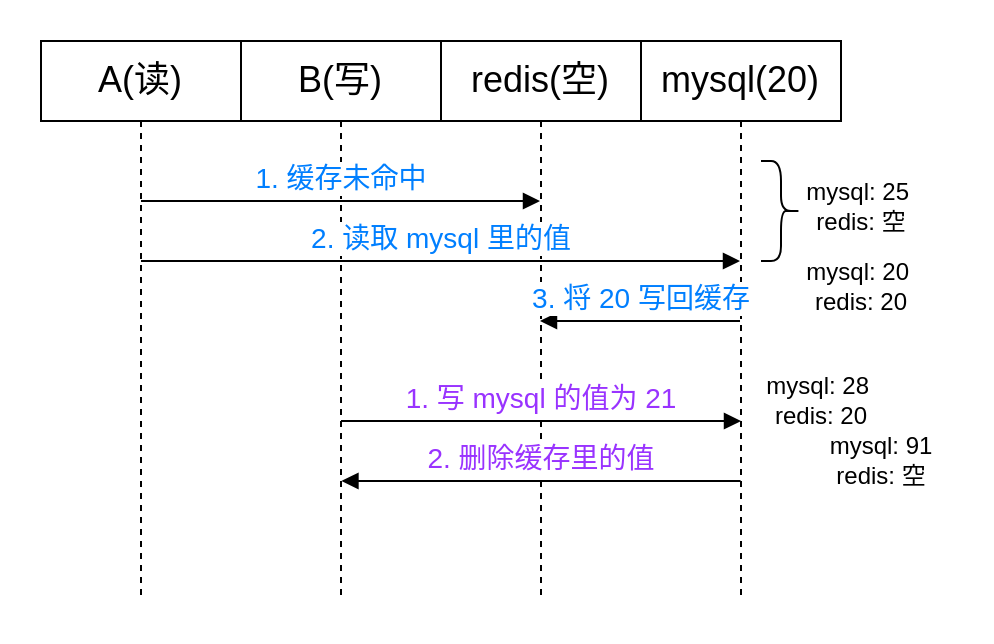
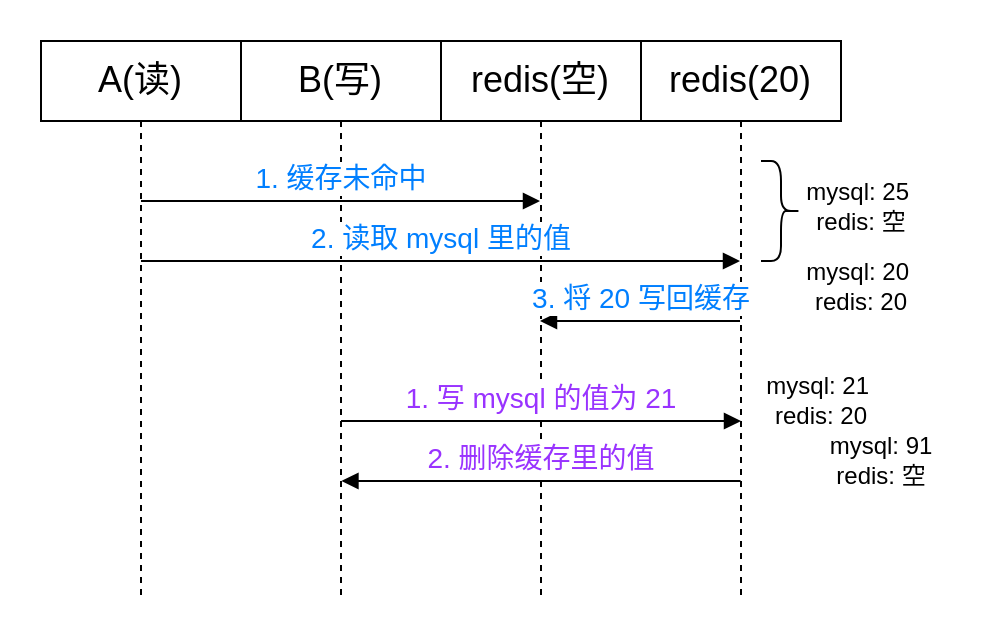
(741, 81) -> (741, 81)
(822, 401) -> (822, 401)
